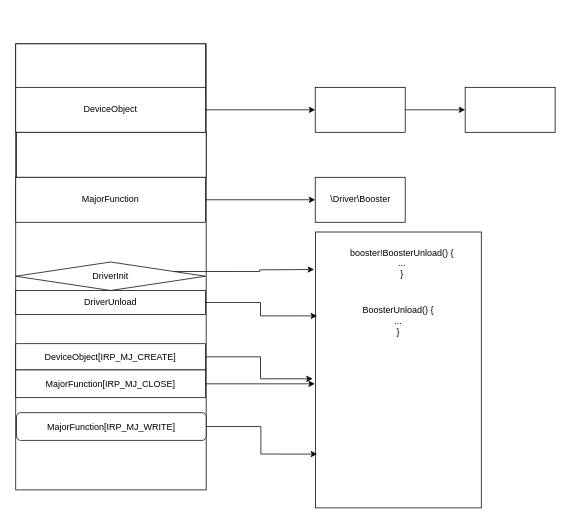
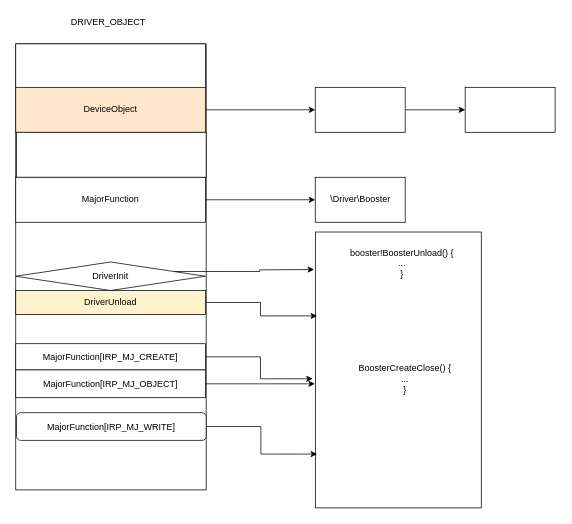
none -> (107, 22)
(110, 110) -> (110, 110)
(110, 303) -> (110, 303)
(398, 321) -> none
(110, 357) -> (110, 357)
none -> (405, 379)
(110, 384) -> (110, 384)
